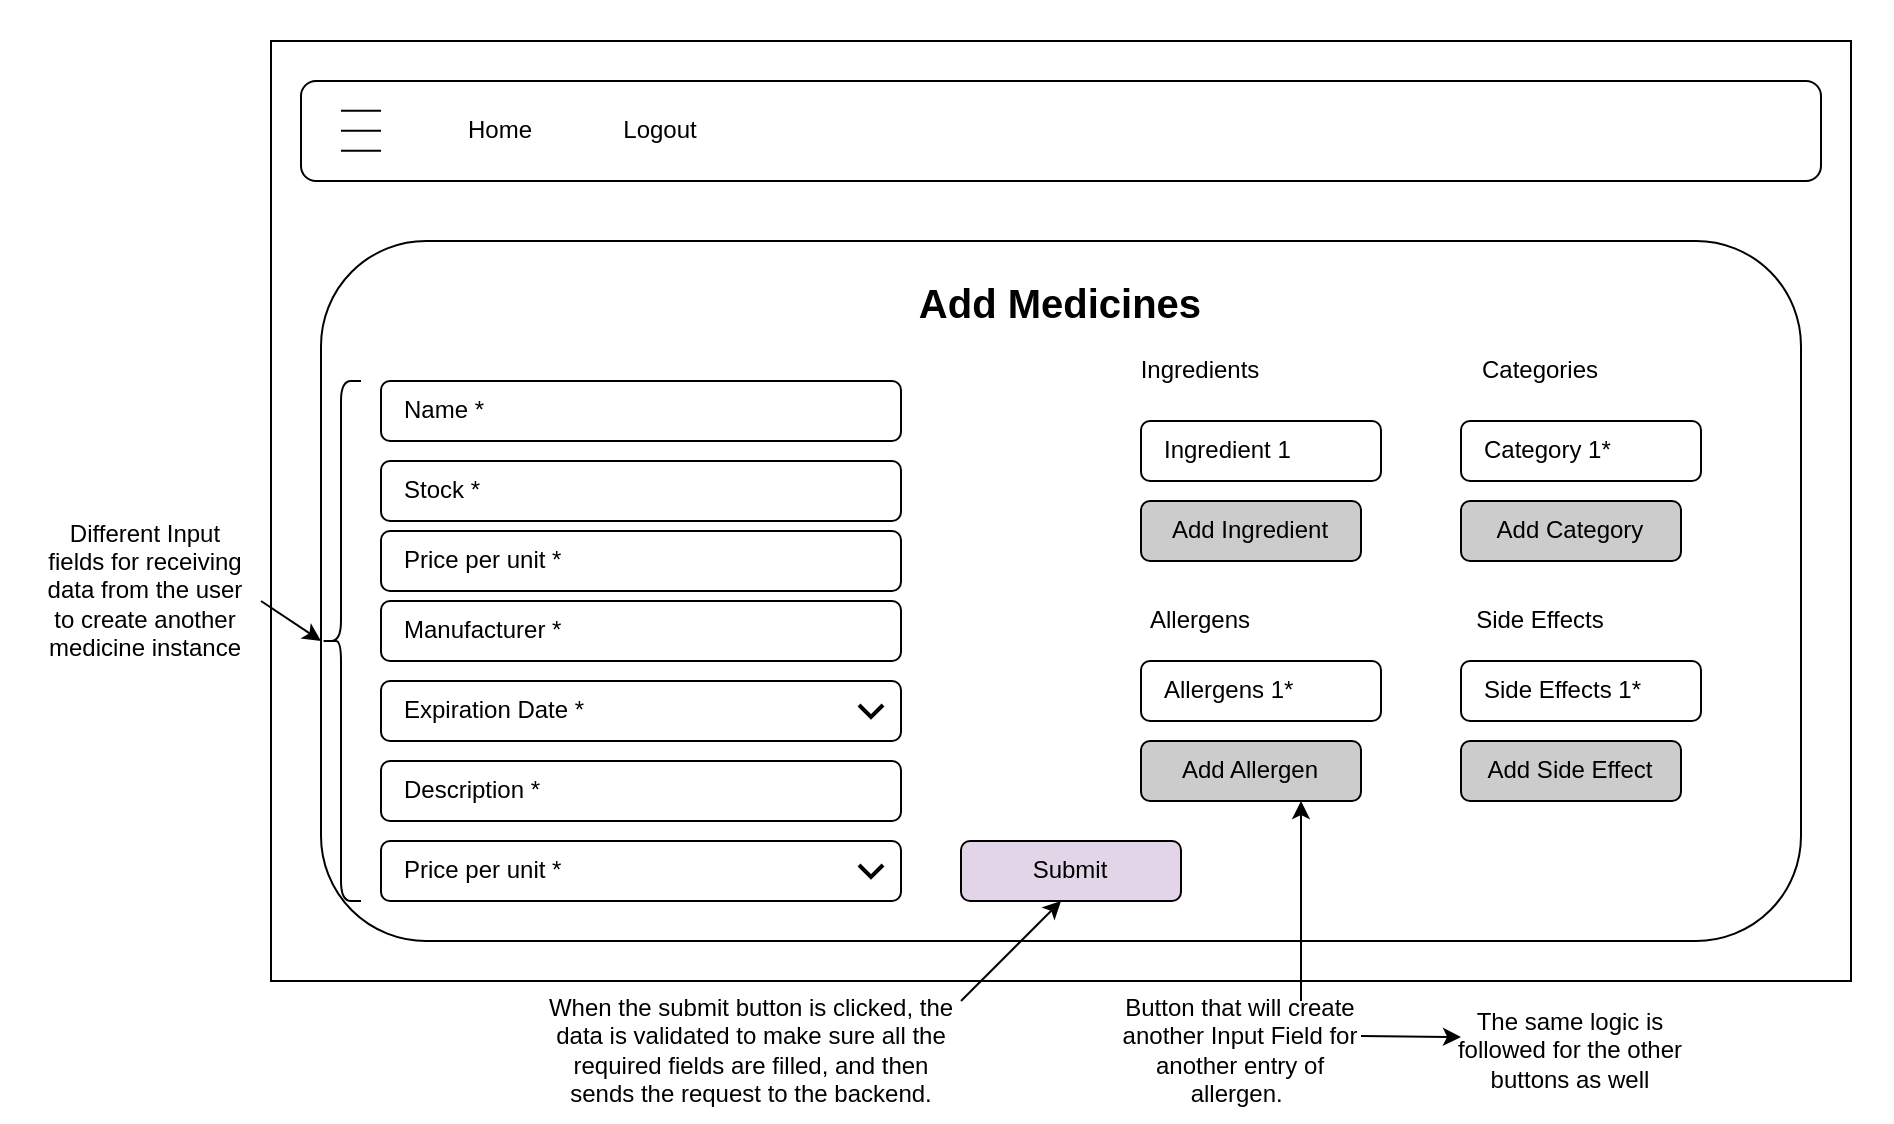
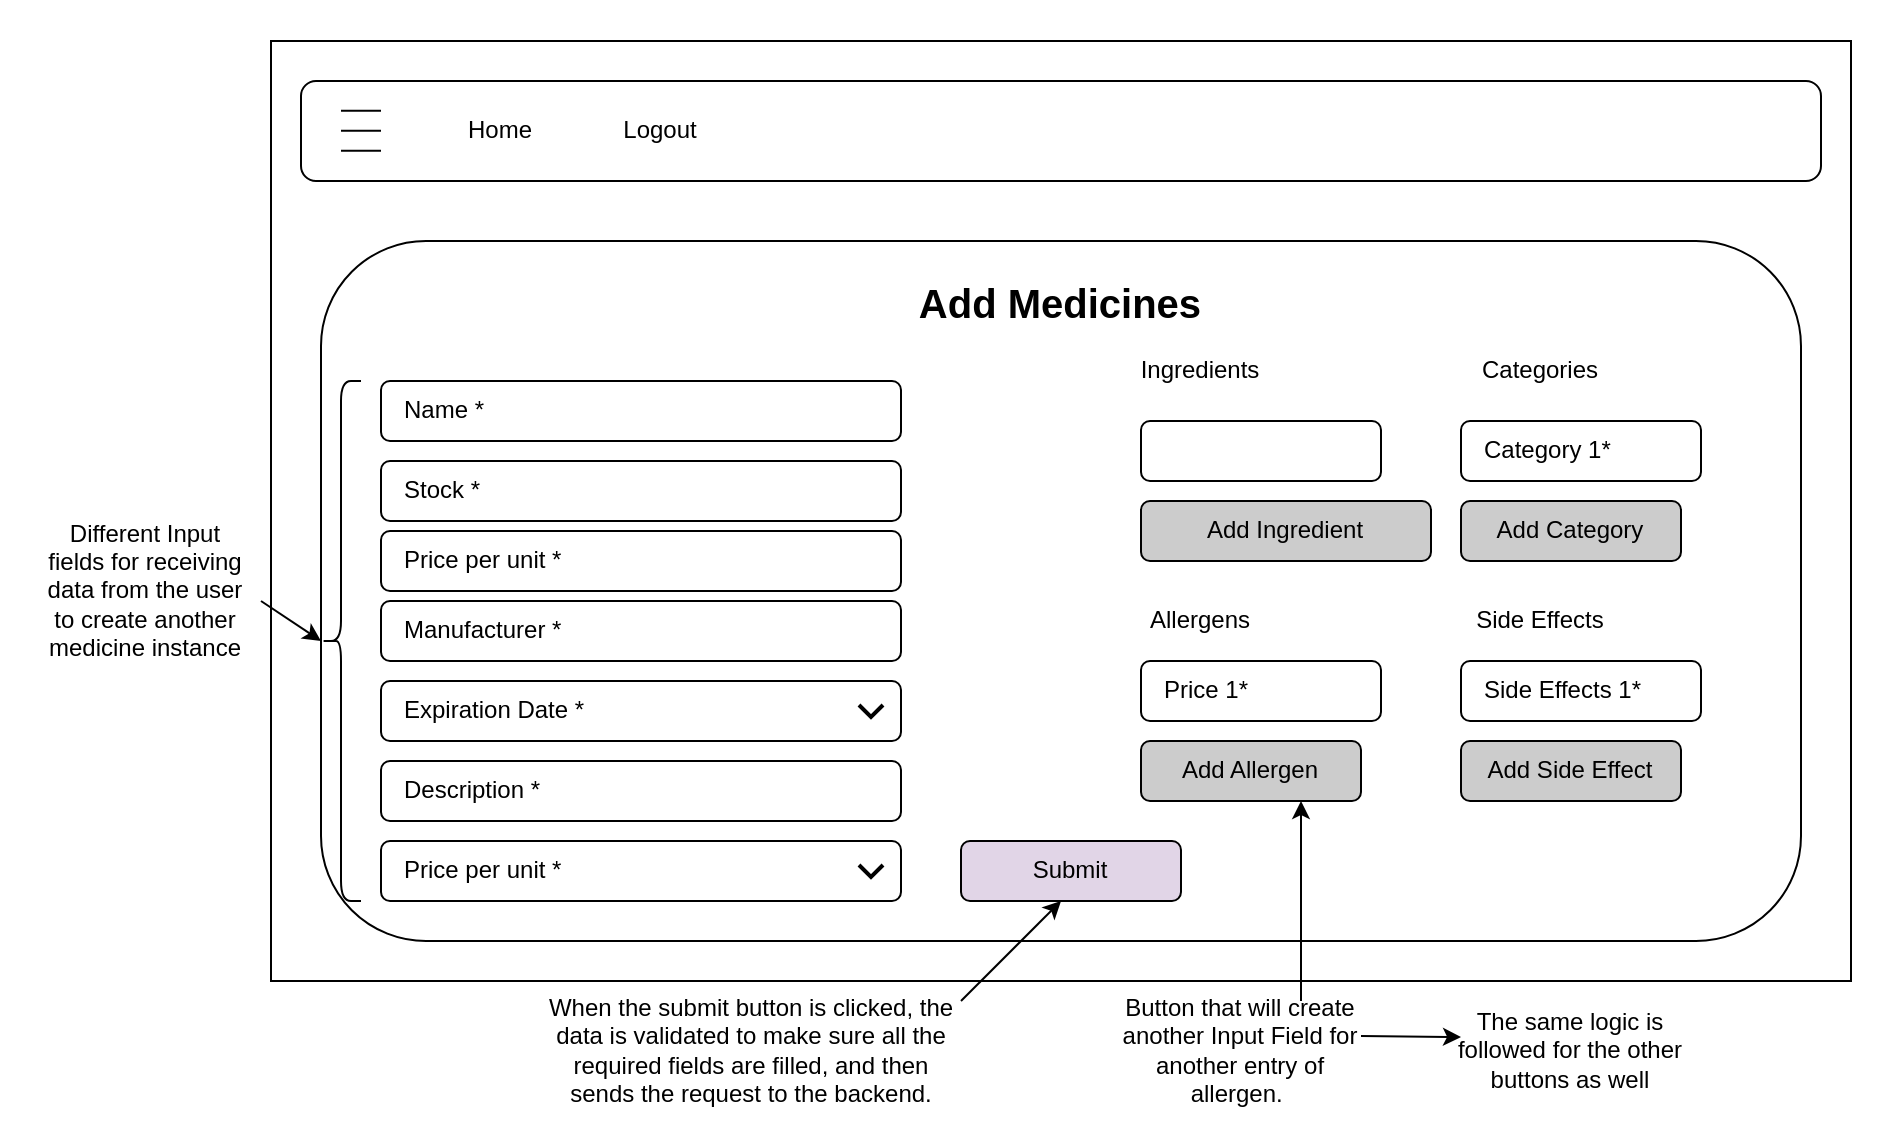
(1261, 451) -> none
(1251, 531) -> (1286, 531)
(1236, 691) -> (1213, 691)
